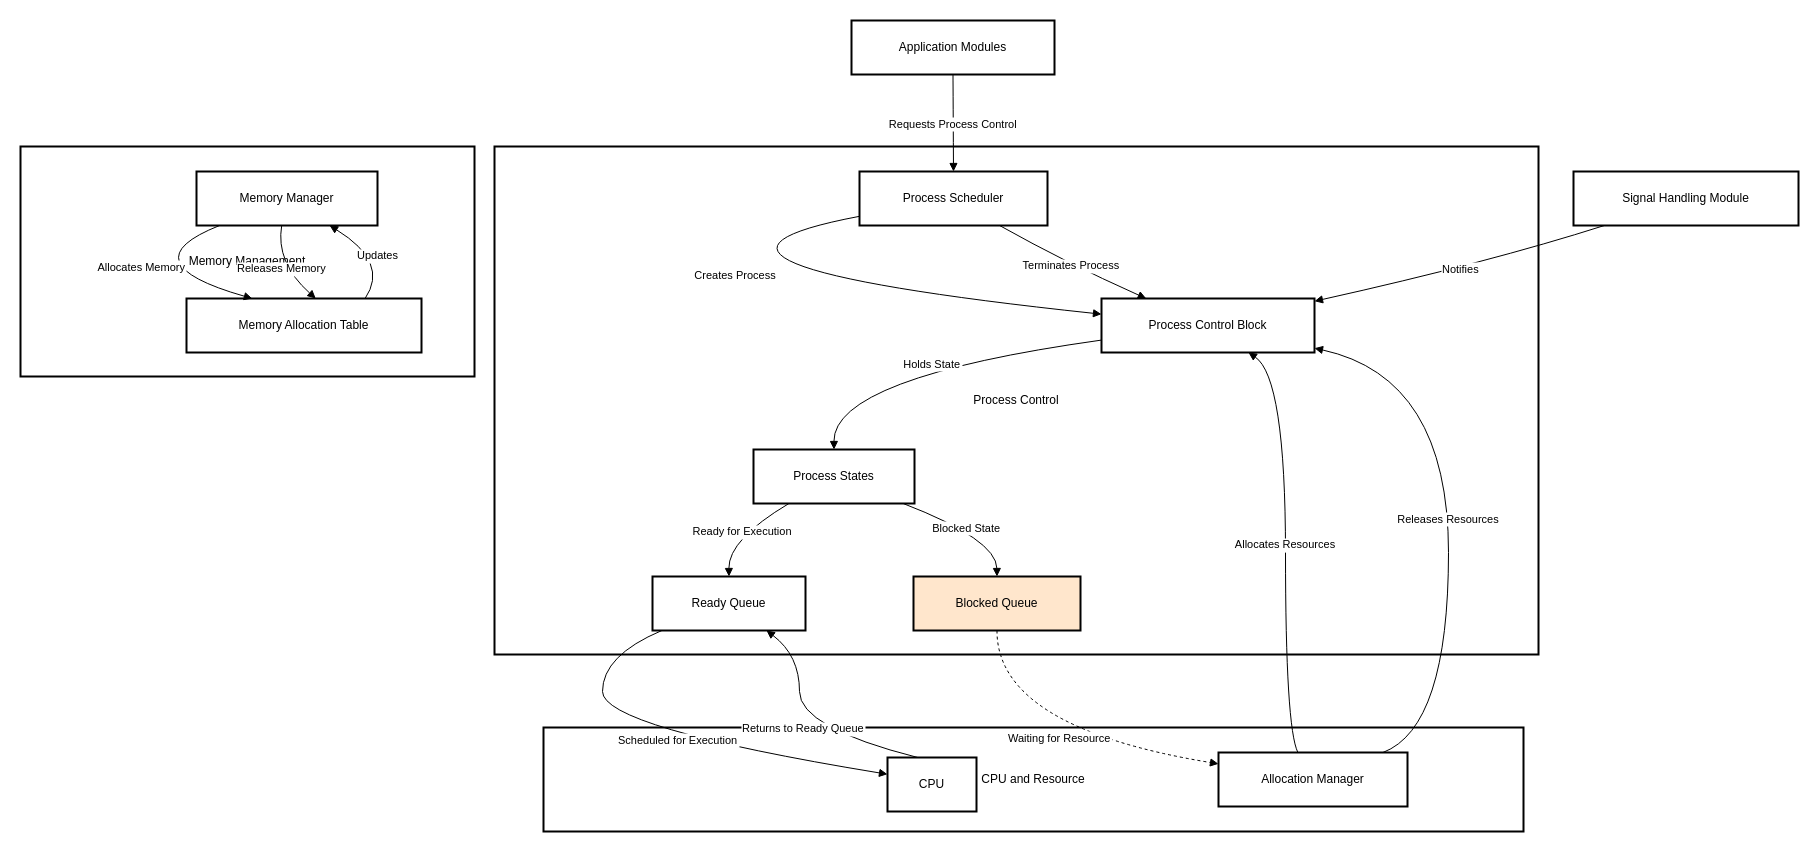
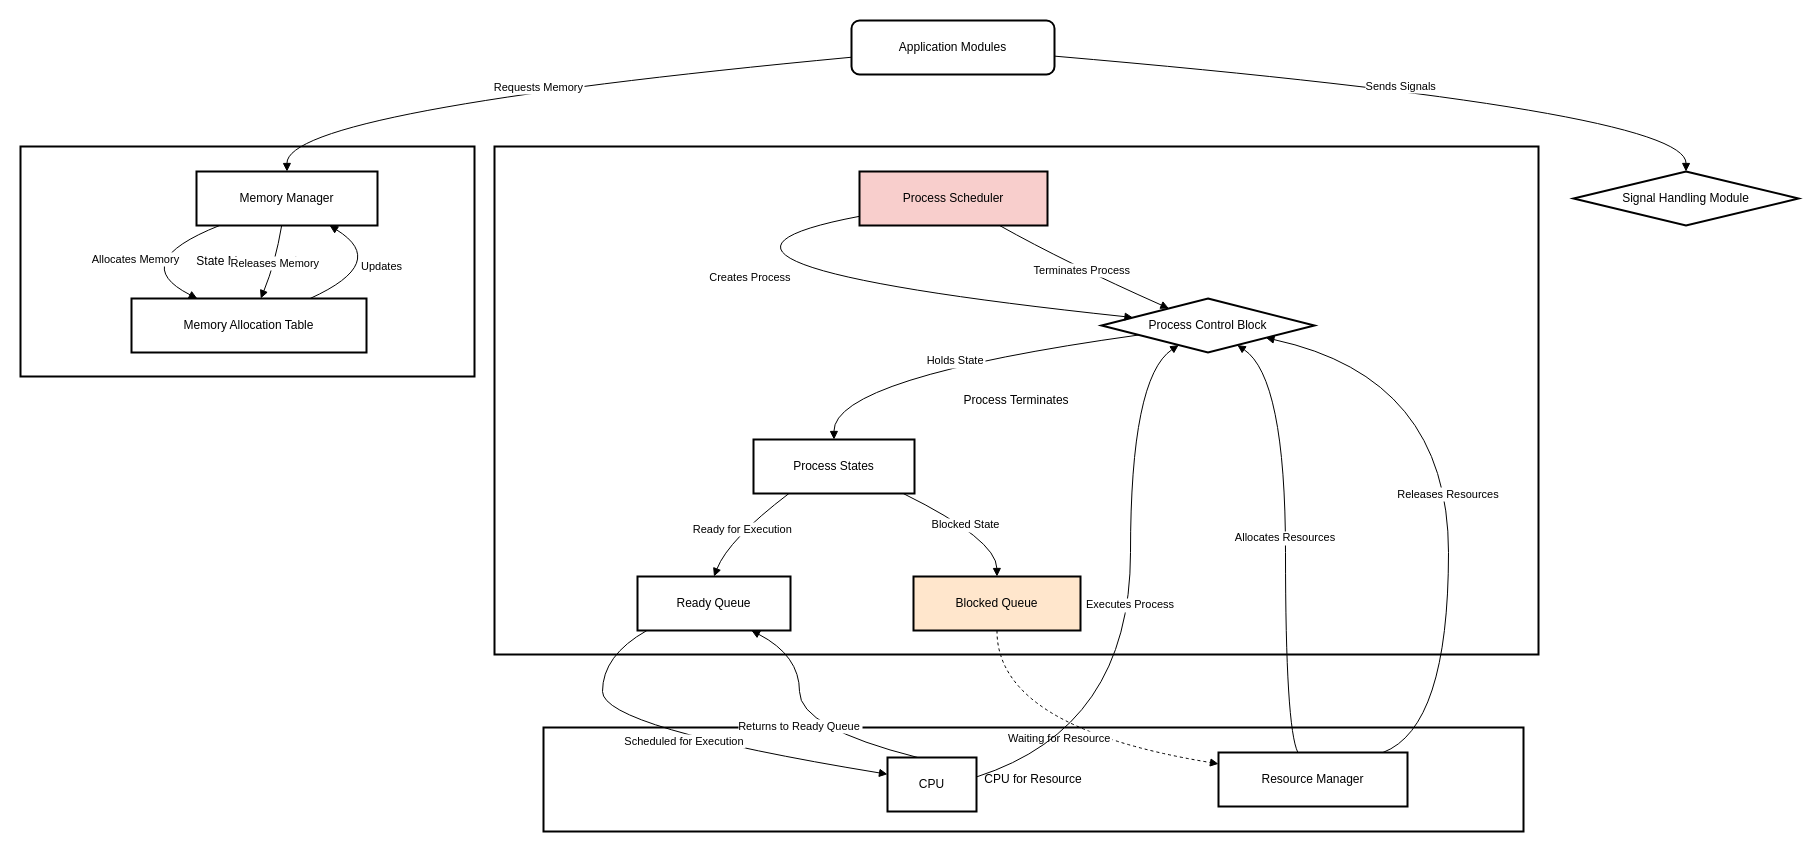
(953, 48) -> (953, 48)
none -> (1226, 72)
none -> (696, 73)
(953, 120) -> none
(954, 199) -> (954, 199)
(1686, 199) -> (1686, 199)
(248, 262) -> (248, 262)
(1396, 283) -> none
(304, 326) -> (249, 326)
(1208, 326) -> (1208, 326)
(1017, 401) -> (1017, 401)
(834, 477) -> (834, 467)
none -> (1128, 595)
(729, 604) -> (714, 604)
(1034, 780) -> (1034, 780)
(1313, 780) -> (1313, 780)
